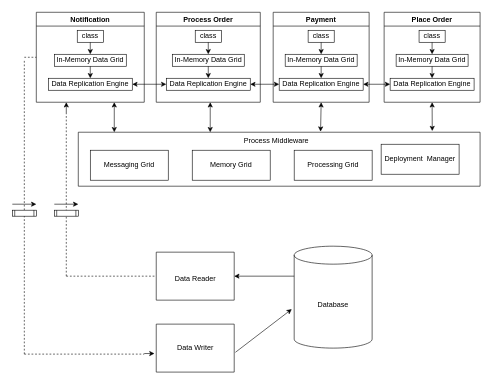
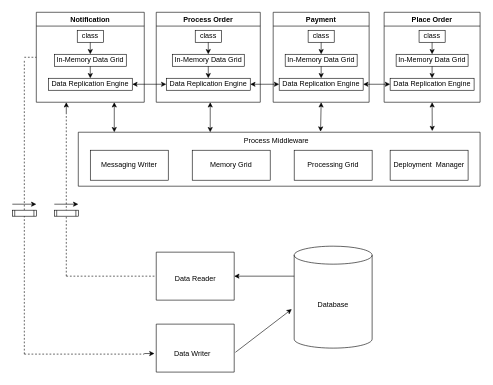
(420, 159) -> (429, 165)
(129, 165) -> (129, 165)
(195, 348) -> (192, 354)
